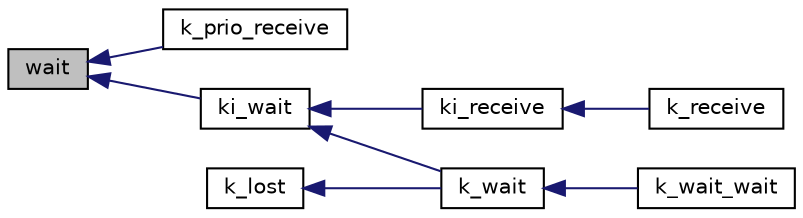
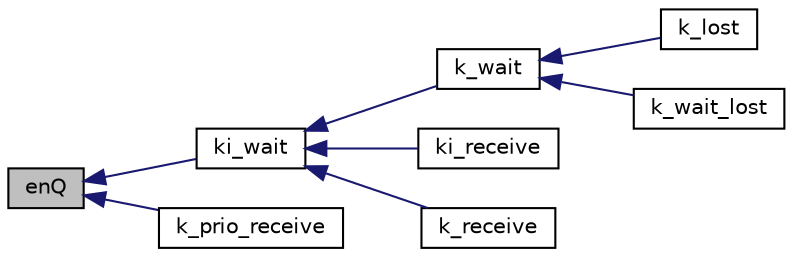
(48, 69) -> (46, 188)
(617, 109) -> (377, 191)
(383, 188) -> (611, 47)
(716, 188) -> (709, 109)
